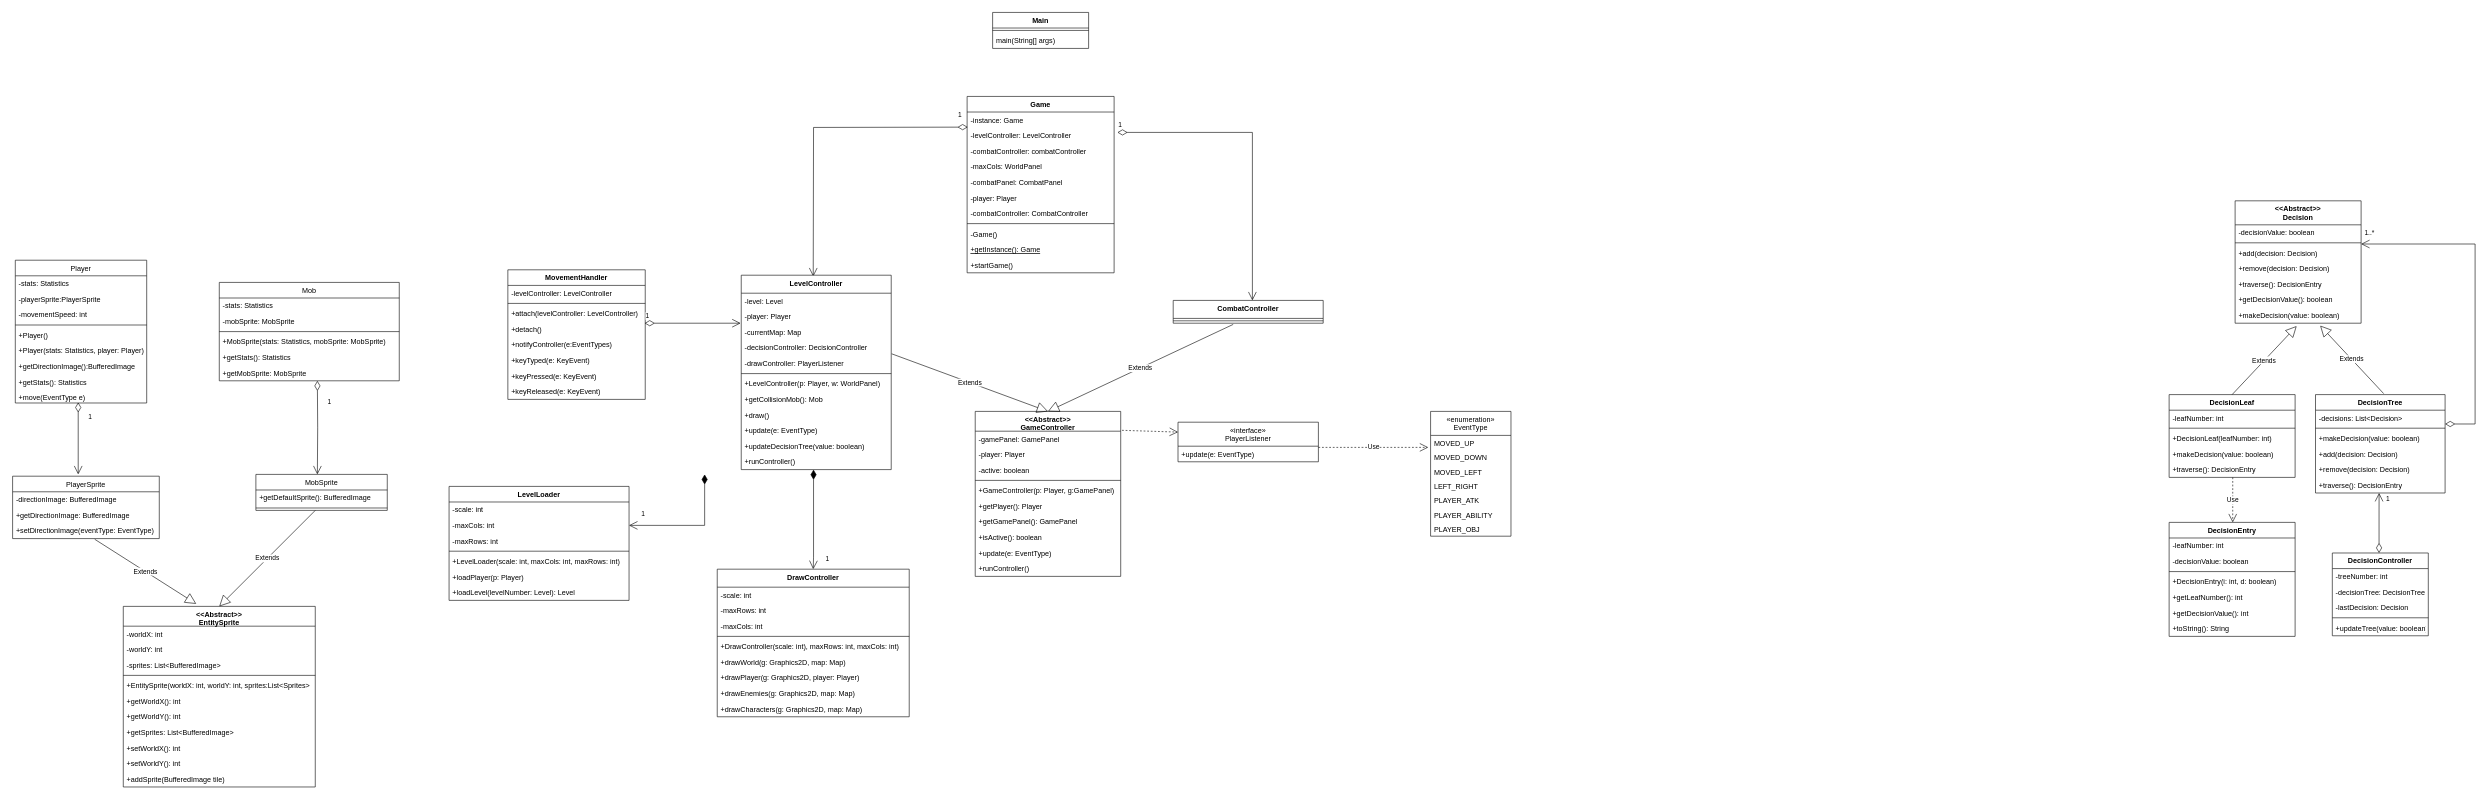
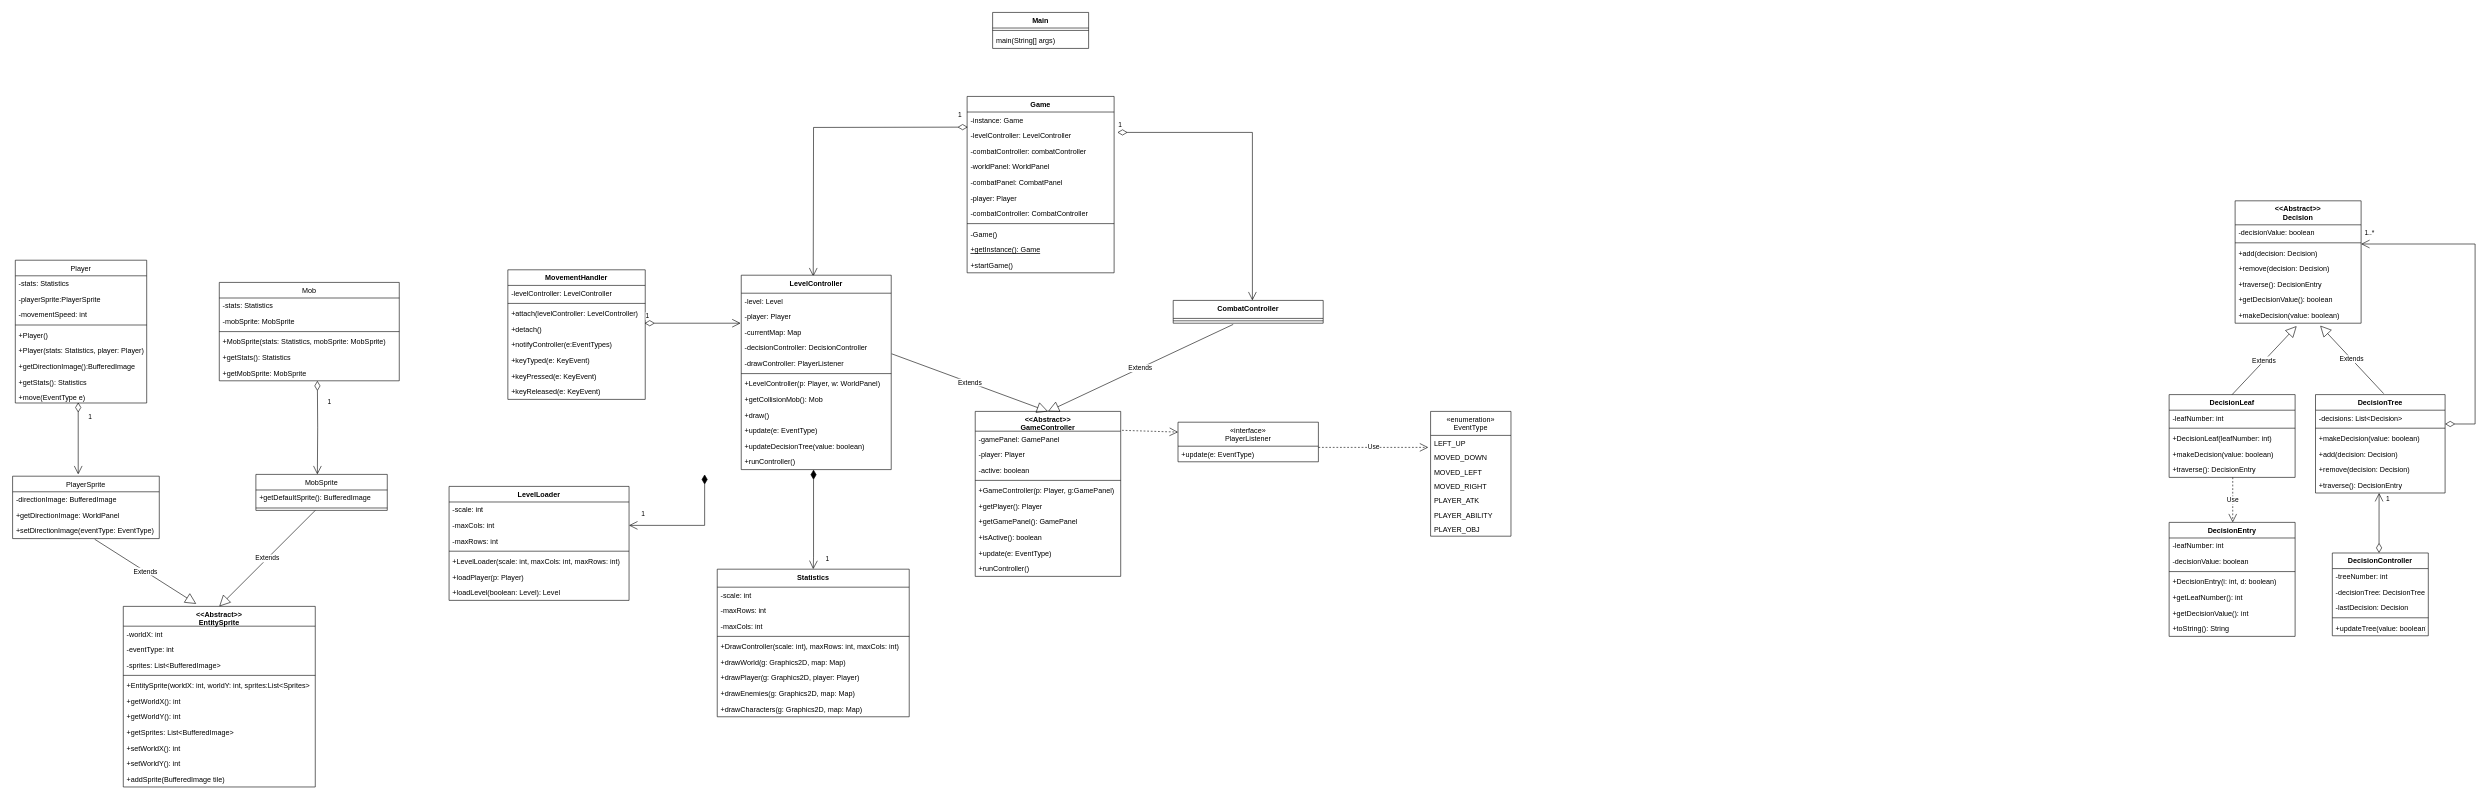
(1006, 167) -> (1011, 167)
(1450, 443) -> (1448, 443)
(1454, 487) -> (1456, 487)
(79, 515) -> (71, 515)
(813, 577) -> (813, 577)
(518, 593) -> (511, 593)
(147, 650) -> (154, 650)
